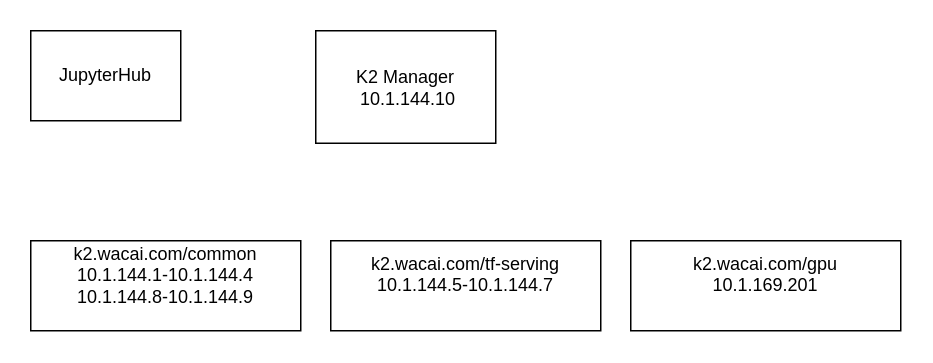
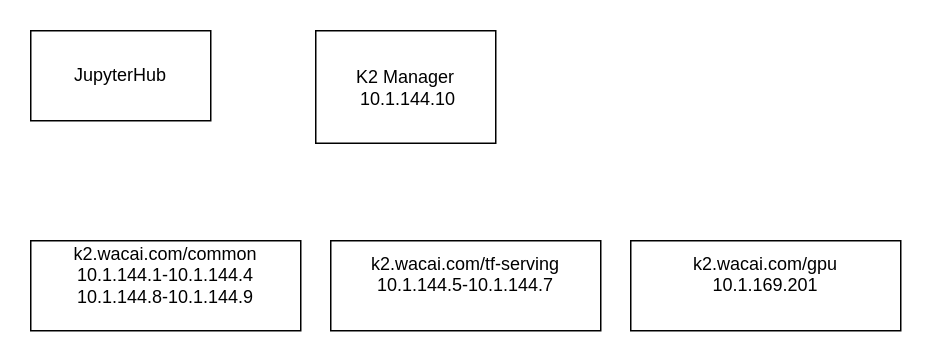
(106, 76) -> (121, 76)
